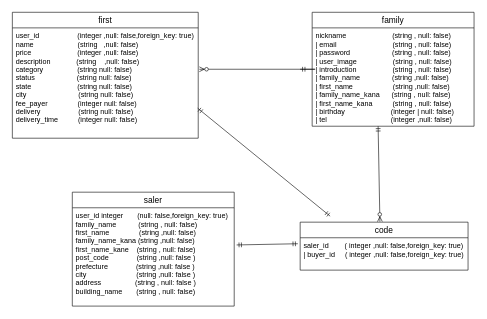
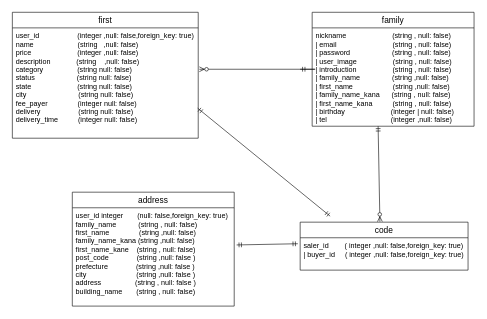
(153, 201) -> (153, 201)
